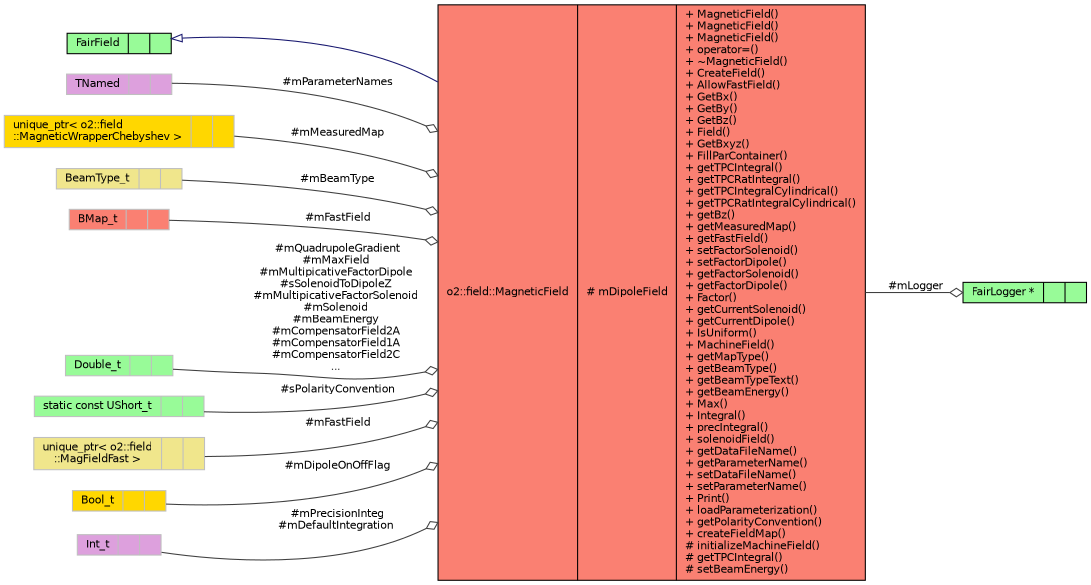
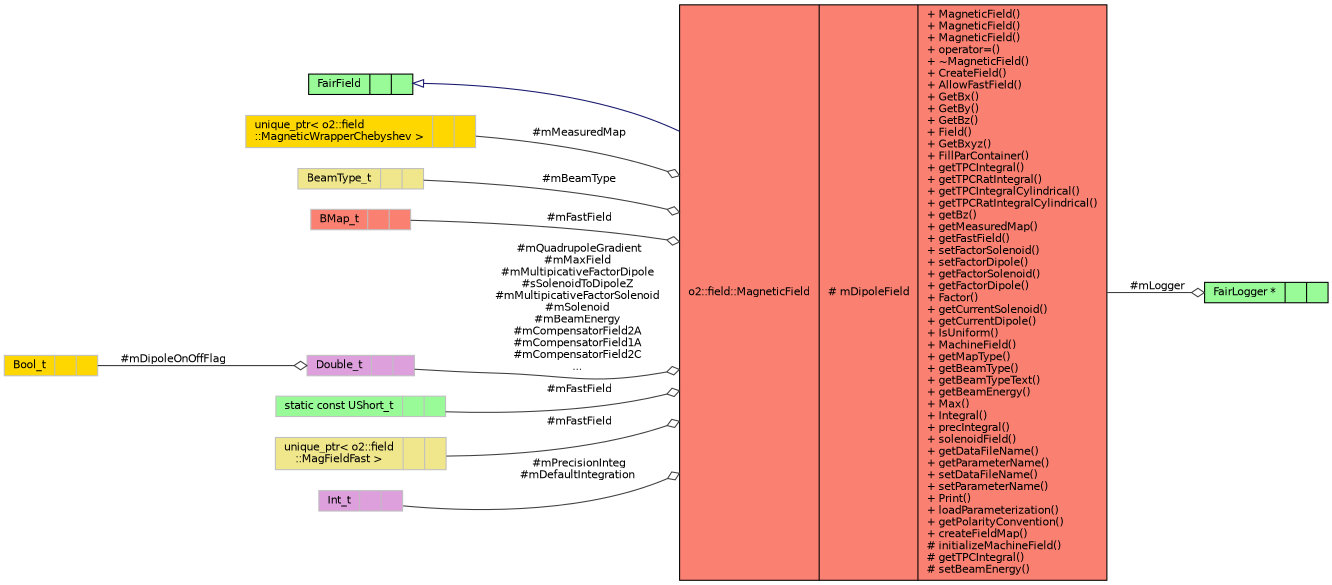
(119, 84) -> none
(119, 366) -> (361, 366)
(336, 390) -> (578, 390)
(298, 500) -> (196, 366)
